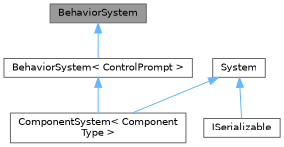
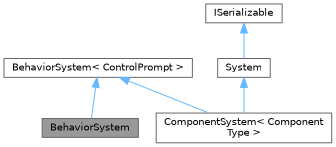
(98, 46) -> (94, 103)
(241, 103) -> (244, 46)
